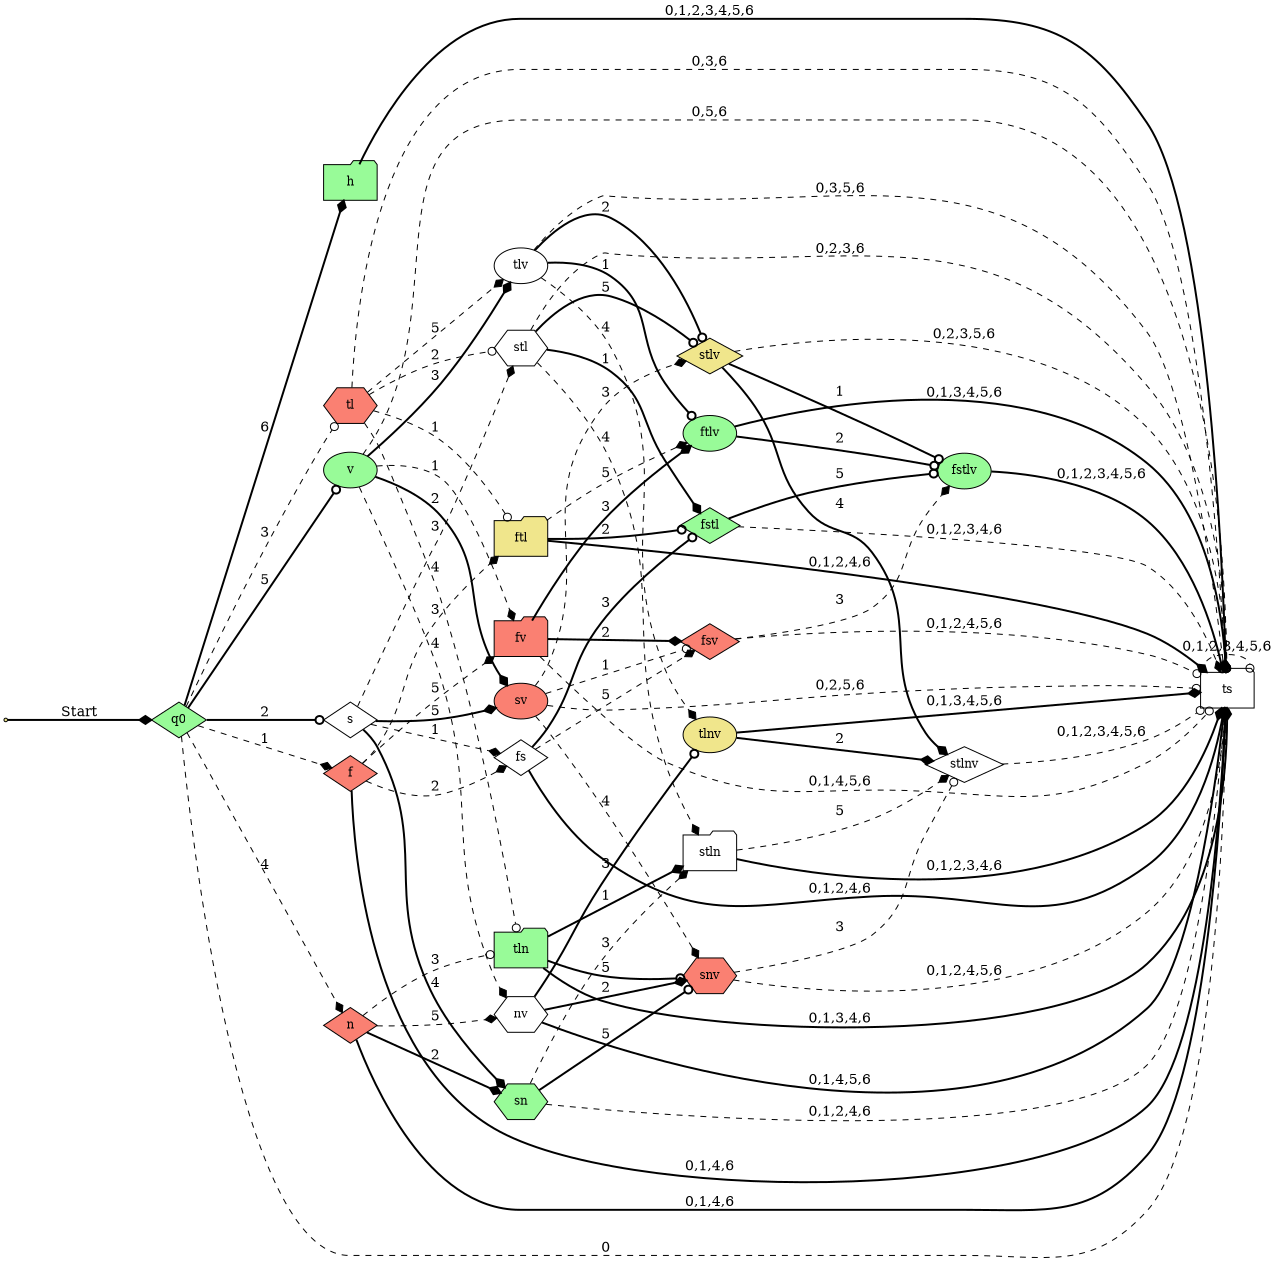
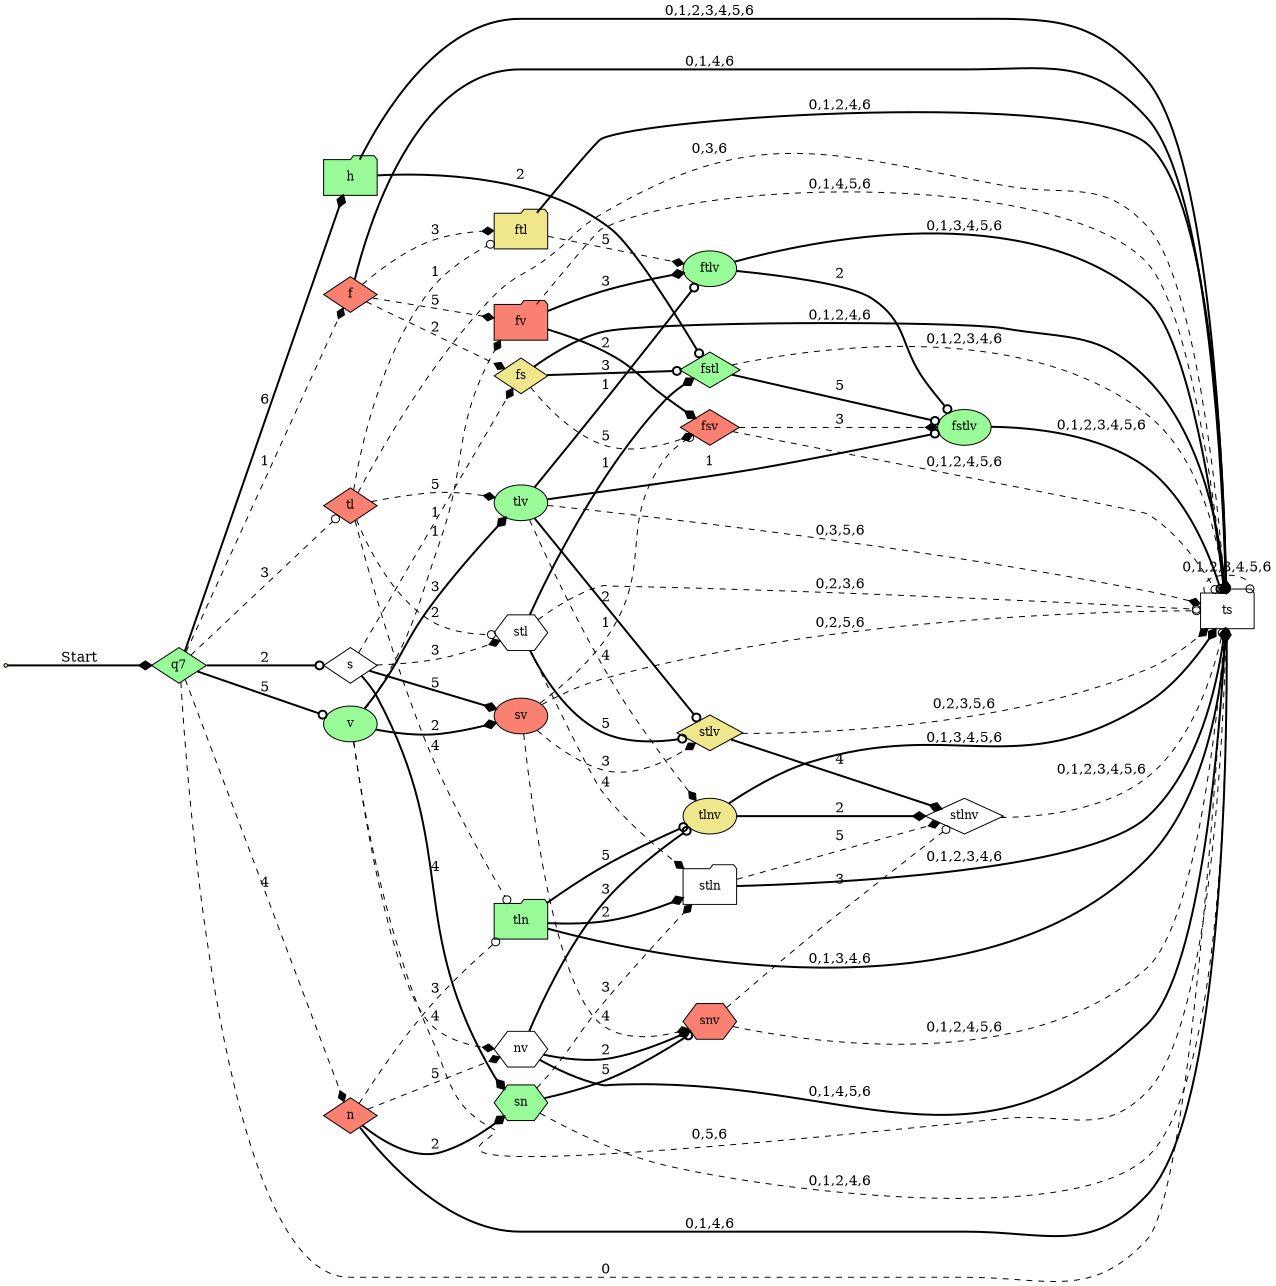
(521, 266) -> (521, 503)
(350, 406) -> (350, 506)
(843, 414) -> (740, 471)
(613, 537) -> (570, 205)
(179, 720) -> (179, 665)
(521, 758) -> (521, 376)
(606, 896) -> (606, 913)
(611, 977) -> (611, 862)
